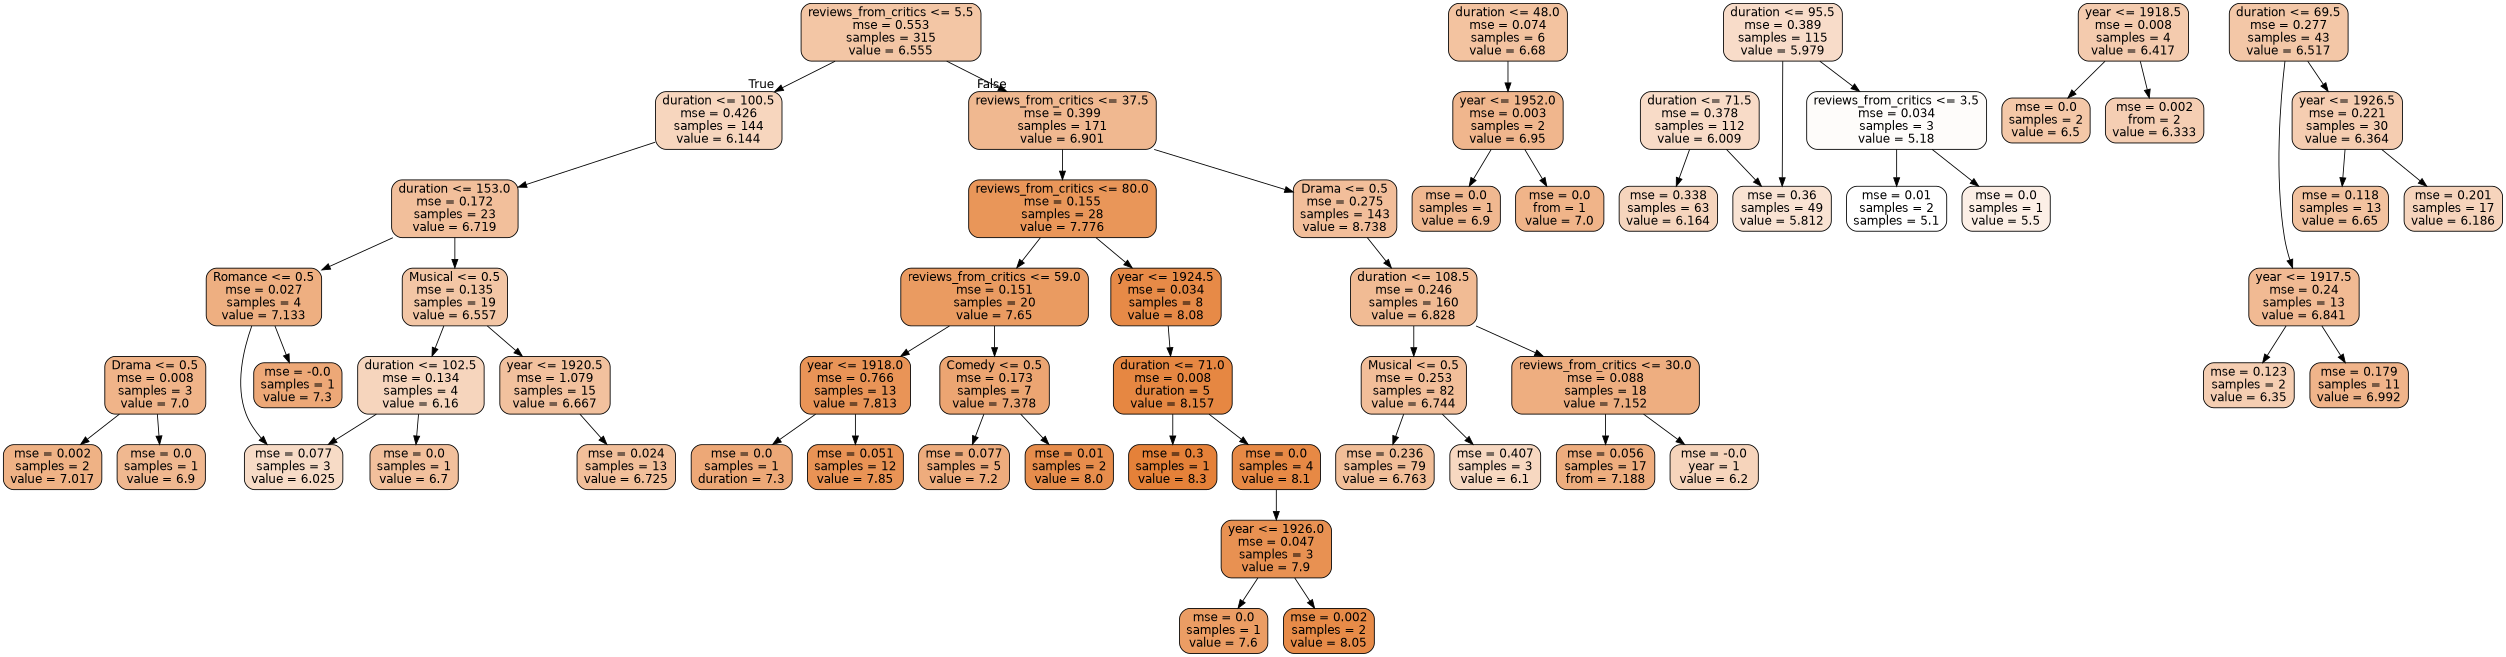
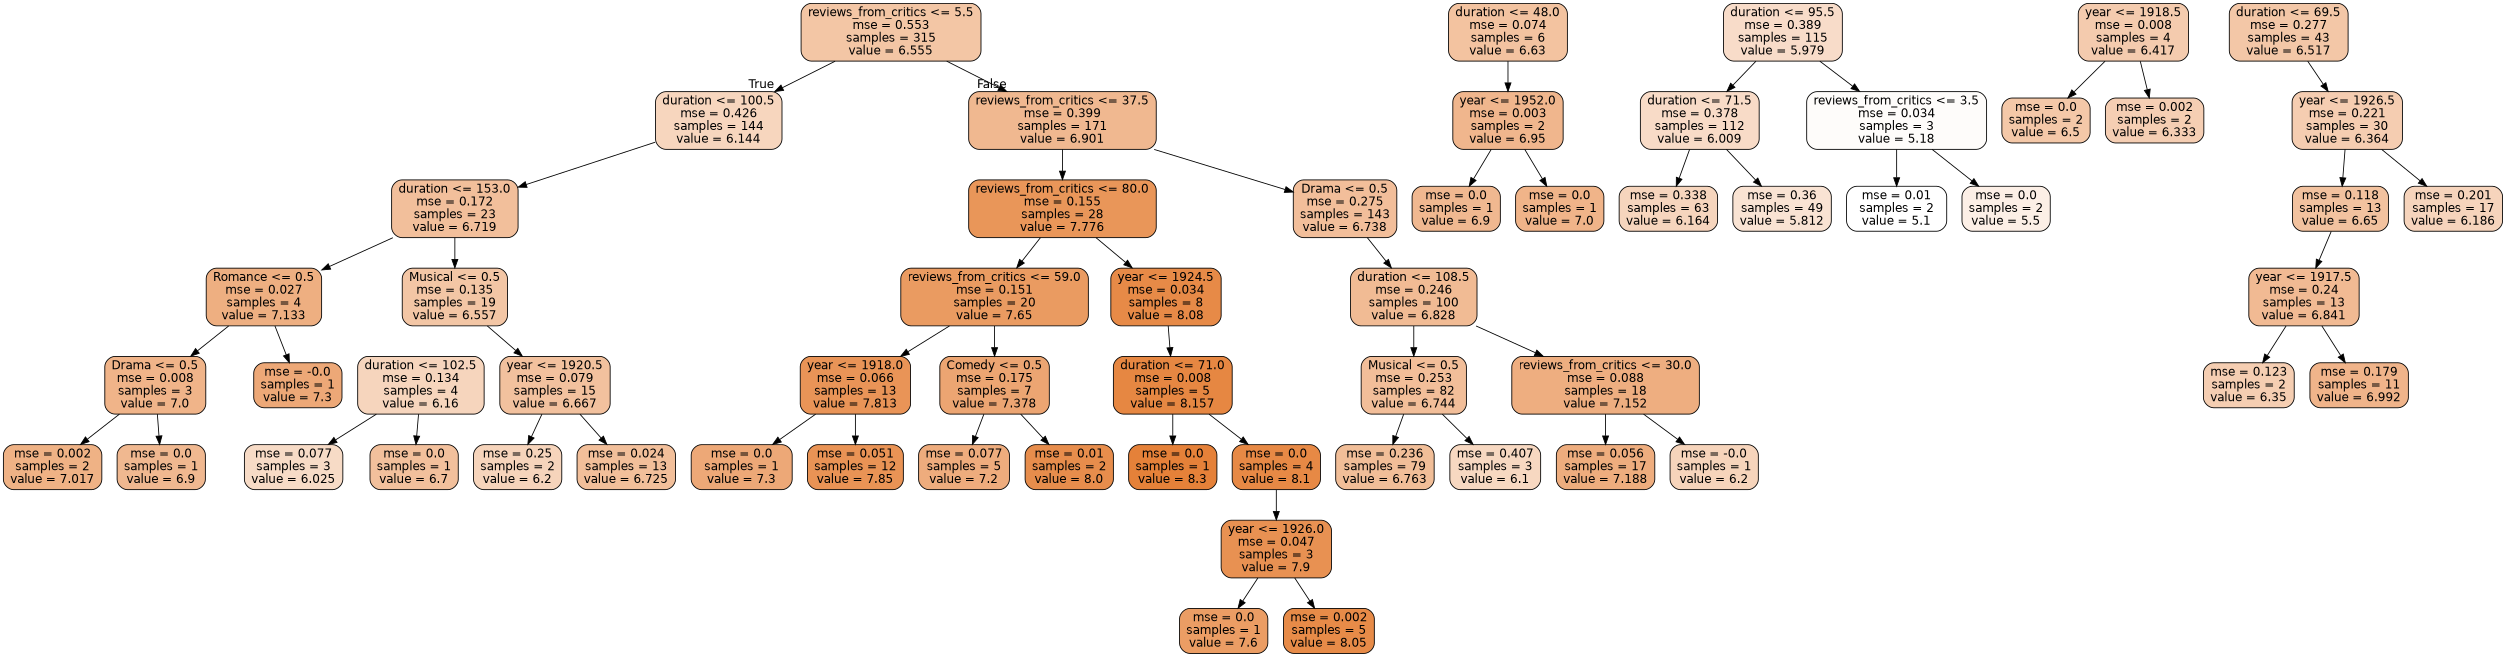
(1508, 32) -> (1508, 32)
(1783, 119) -> (1744, 73)
(2155, 121) -> (2155, 121)
(2279, 161) -> (2325, 246)
(1345, 209) -> (1345, 209)
(1560, 209) -> (1560, 209)
(1897, 209) -> (1897, 209)
(2006, 209) -> (2006, 209)
(1414, 297) -> (1414, 297)
(439, 337) -> none
(241, 384) -> (213, 338)
(555, 385) -> (555, 385)
(855, 385) -> (855, 385)
(995, 385) -> (995, 385)
(1173, 385) -> (1173, 385)
none -> (518, 467)
(742, 467) -> (742, 467)
(1173, 467) -> (1173, 467)
(1606, 467) -> (1606, 467)
(1714, 467) -> (1714, 467)
(1329, 631) -> (1329, 631)
